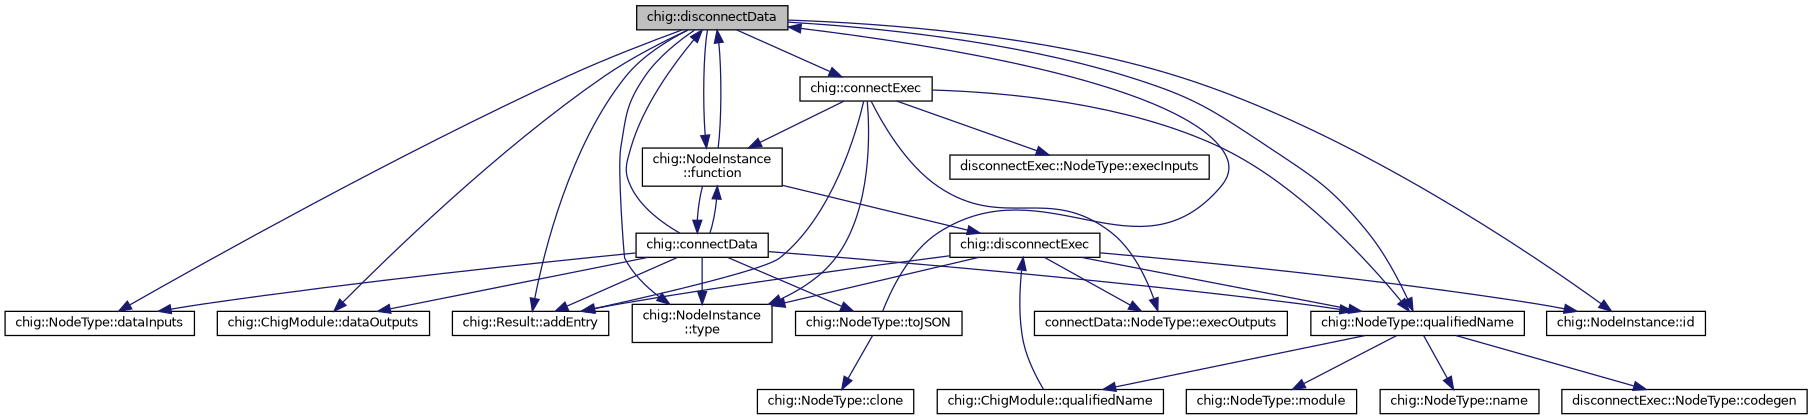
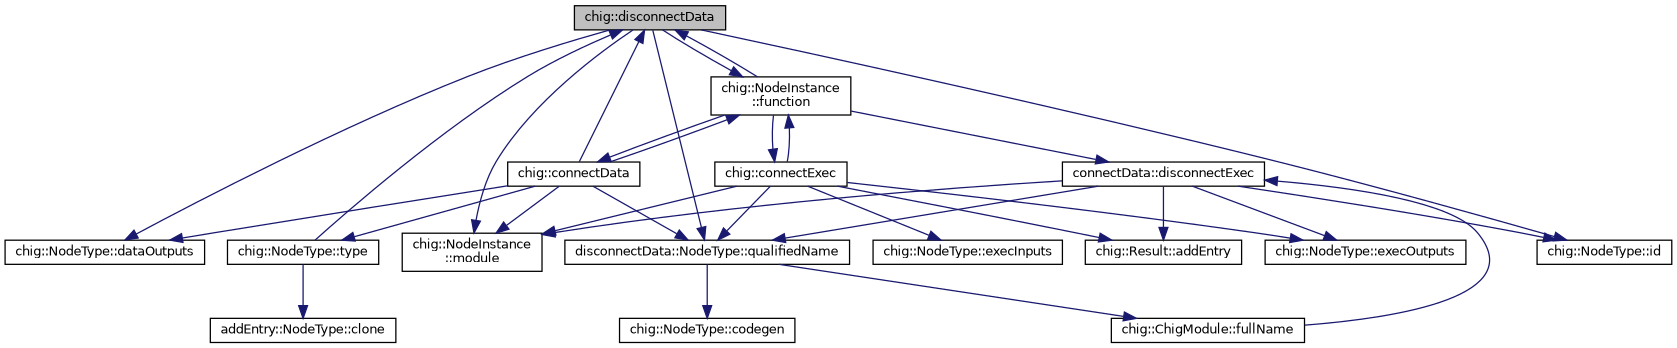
(783, 51) -> (772, 132)
(583, 146) -> none
(1080, 167) -> (968, 252)
(1025, 245) -> (1163, 174)
(622, 282) -> none
(100, 323) -> none
(323, 323) -> (105, 252)
(702, 323) -> (472, 252)
(879, 323) -> (303, 252)
(1161, 323) -> (1366, 252)
(1418, 323) -> (707, 252)
(1626, 323) -> (1604, 252)
(836, 402) -> (303, 330)
(1050, 402) -> (1208, 330)
(1271, 402) -> none
(1460, 402) -> none
(1684, 402) -> (707, 330)
